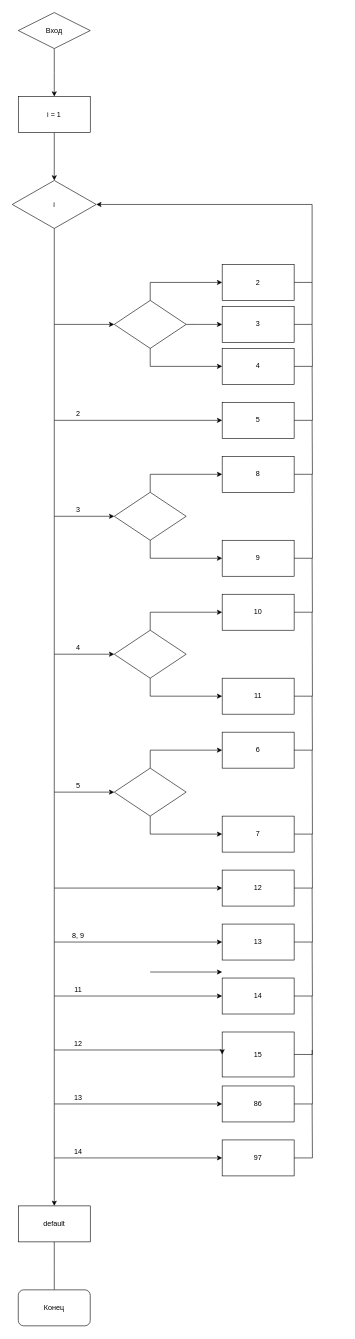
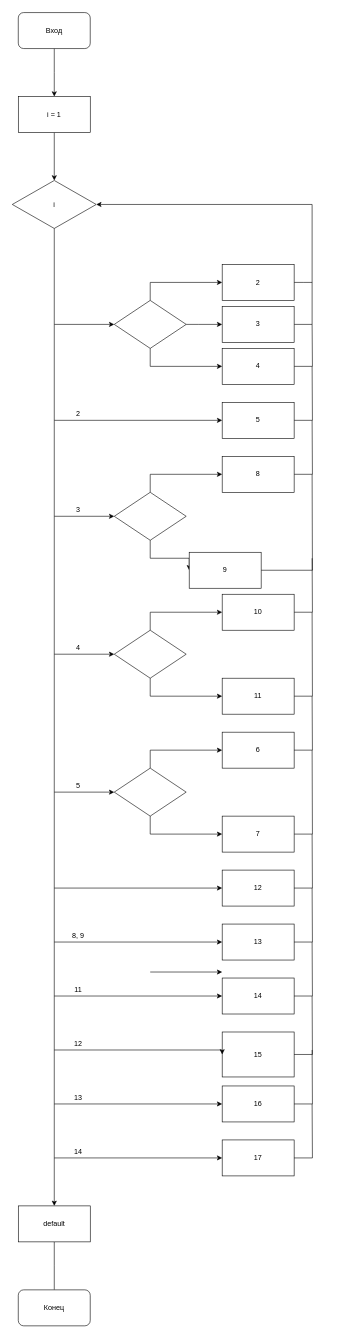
(54, 30) -> (54, 30)
(258, 558) -> (225, 570)
(258, 1104) -> (258, 1104)
(258, 1158) -> (258, 1158)
